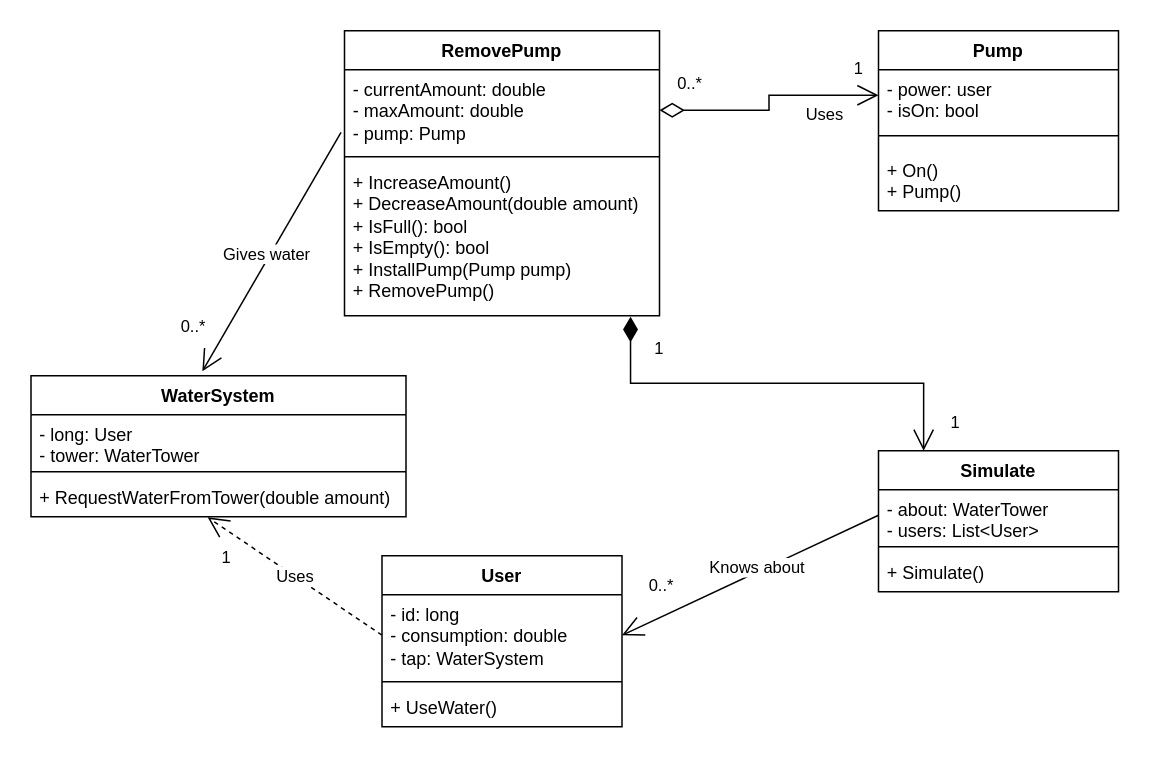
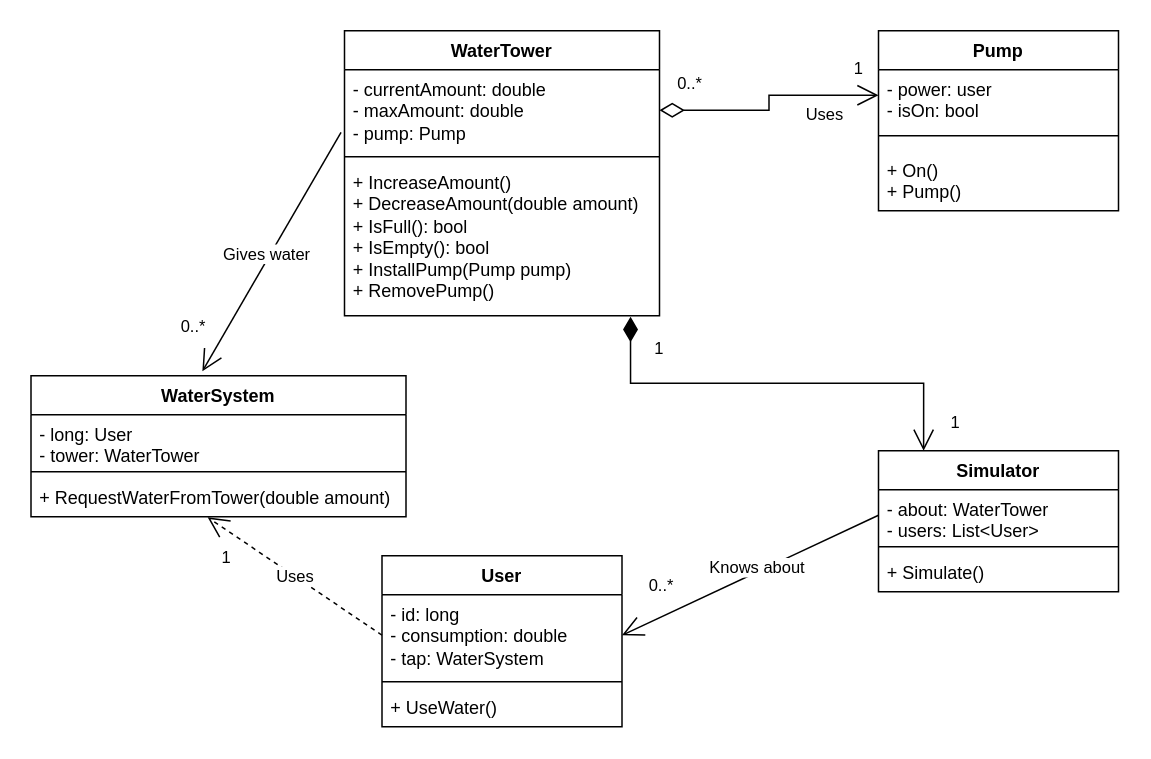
(502, 52) -> (502, 52)
(998, 472) -> (998, 472)
